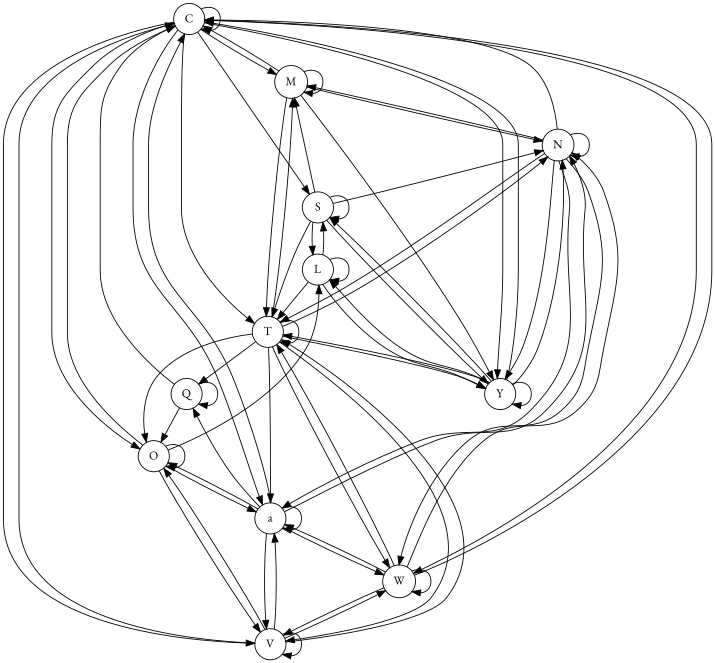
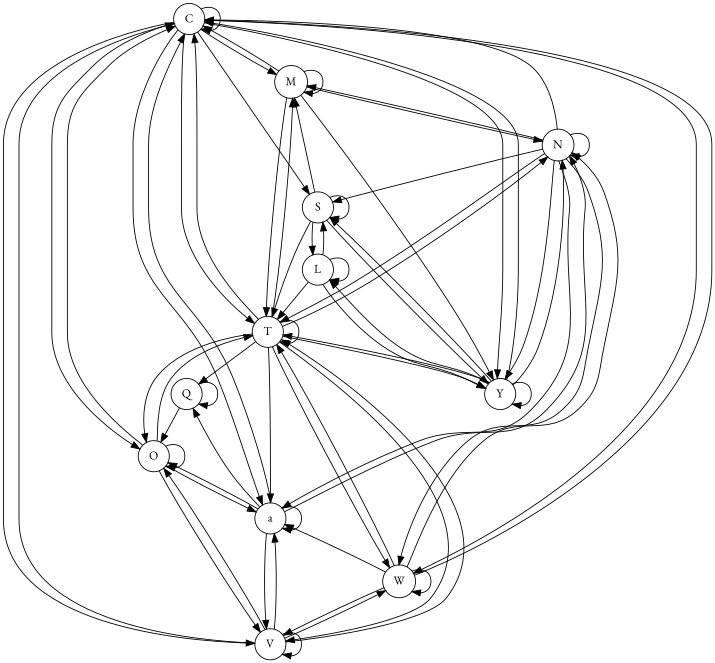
(434, 179) -> (442, 174)
(100, 206) -> (197, 191)
(263, 396) -> (178, 371)
(329, 550) -> none
